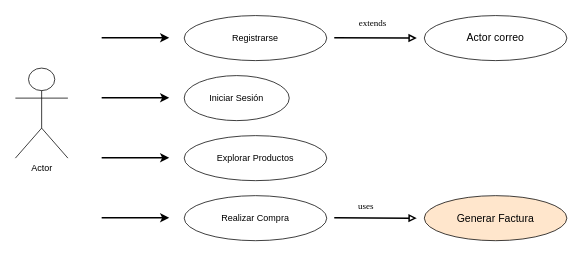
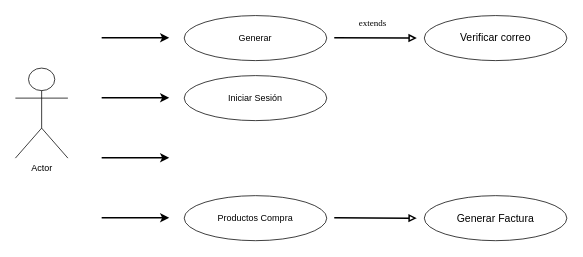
(255, 38) -> (255, 38)
(495, 38) -> (495, 38)
(237, 98) -> (255, 98)
(255, 158) -> none
(375, 210) -> none
(255, 218) -> (255, 218)
(495, 218) -> (495, 218)
